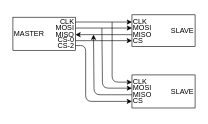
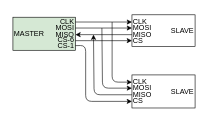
(44, 34) -> (44, 34)
(66, 40) -> (66, 40)
(66, 45) -> (66, 45)
